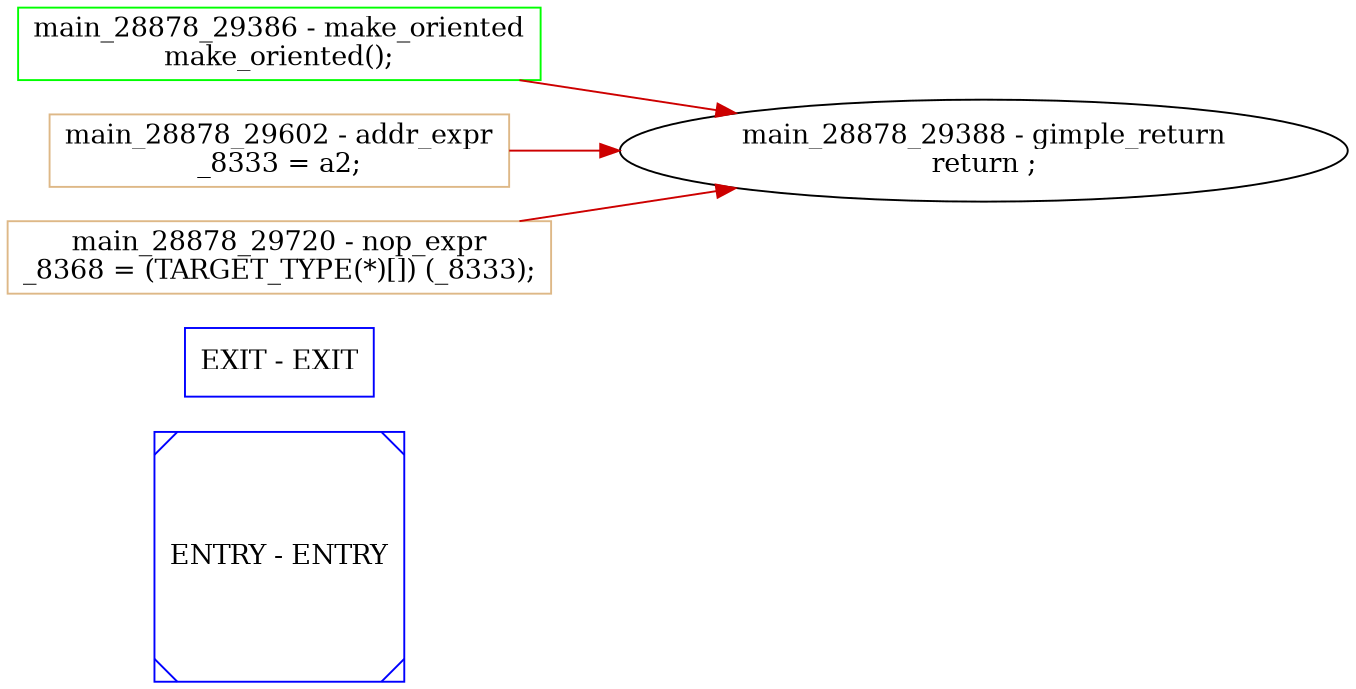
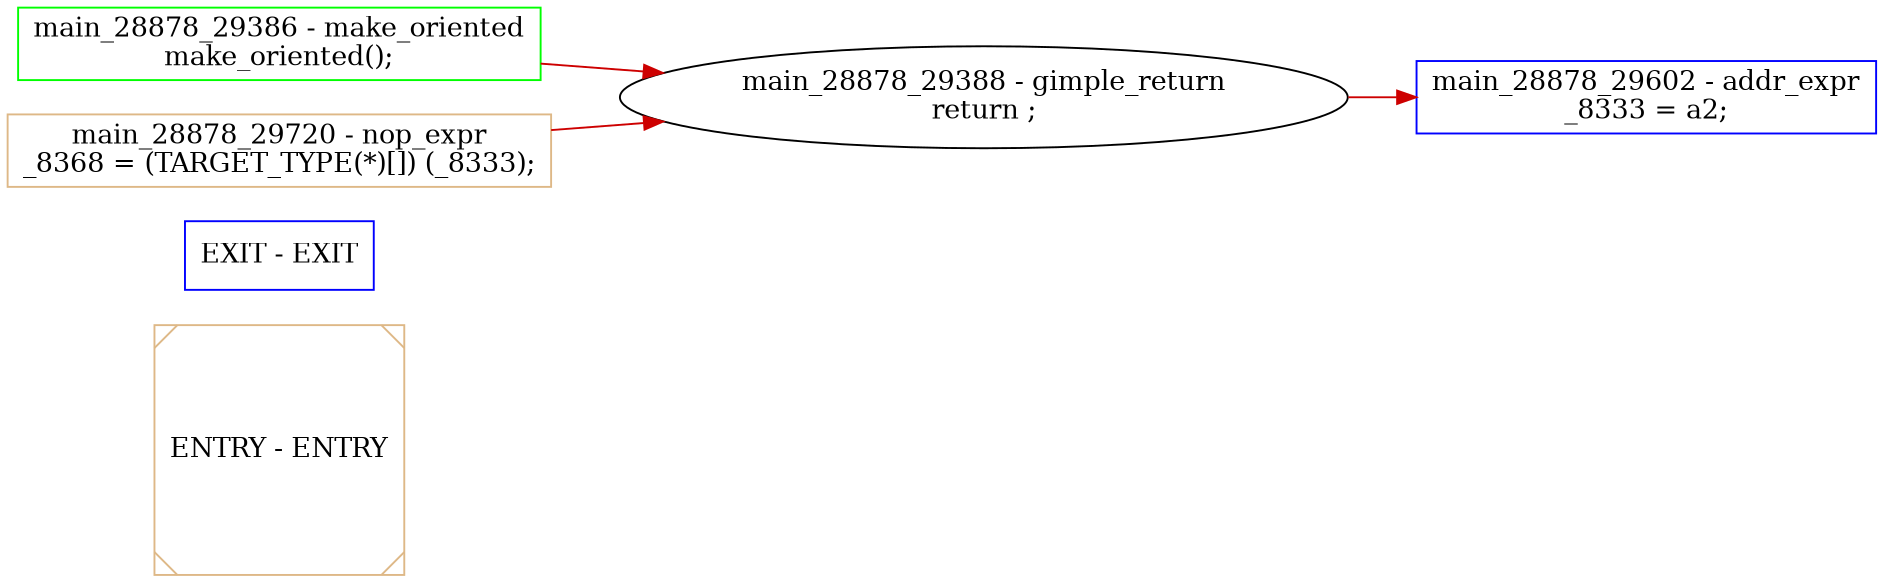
(279, 151) -> (1646, 97)
(555, 151) -> (1373, 97)
(279, 557) -> (279, 450)
